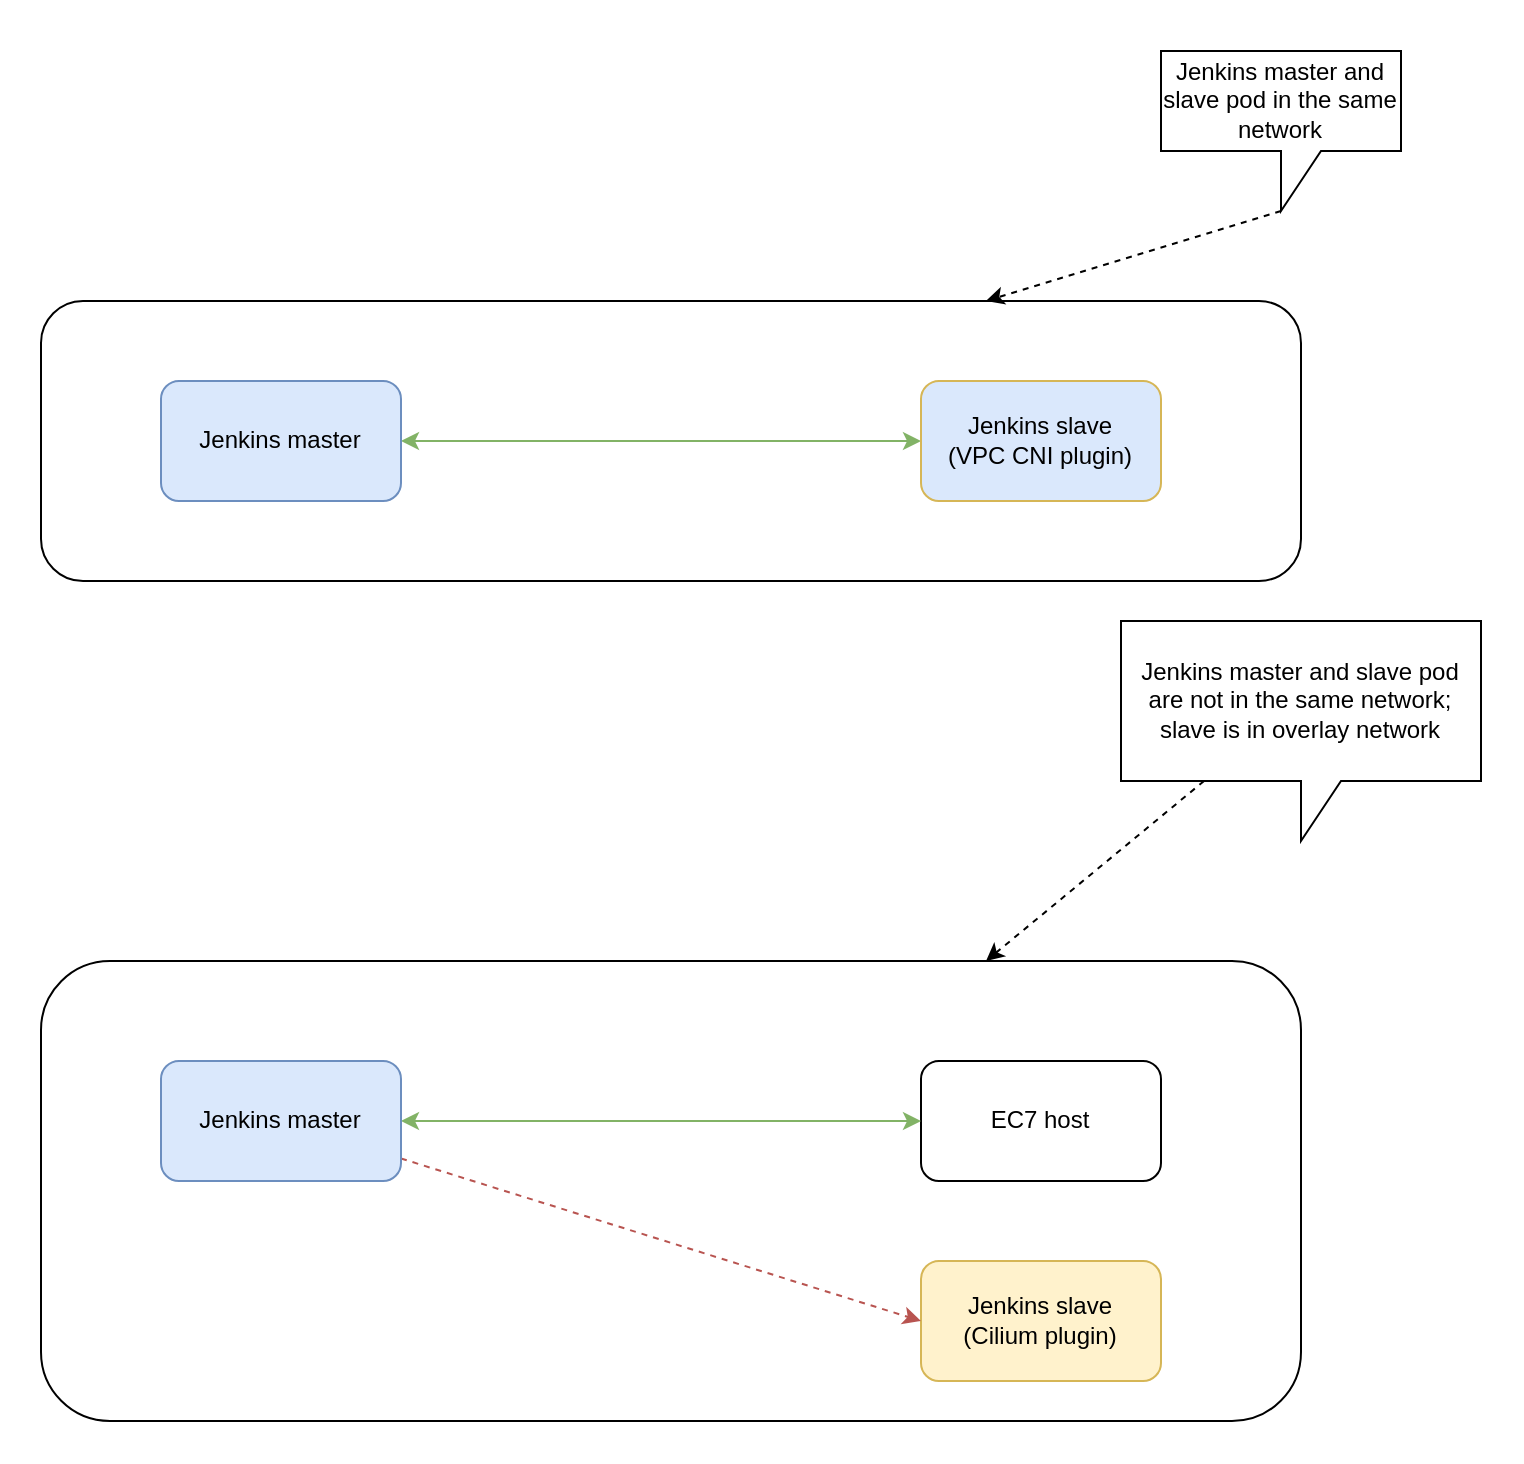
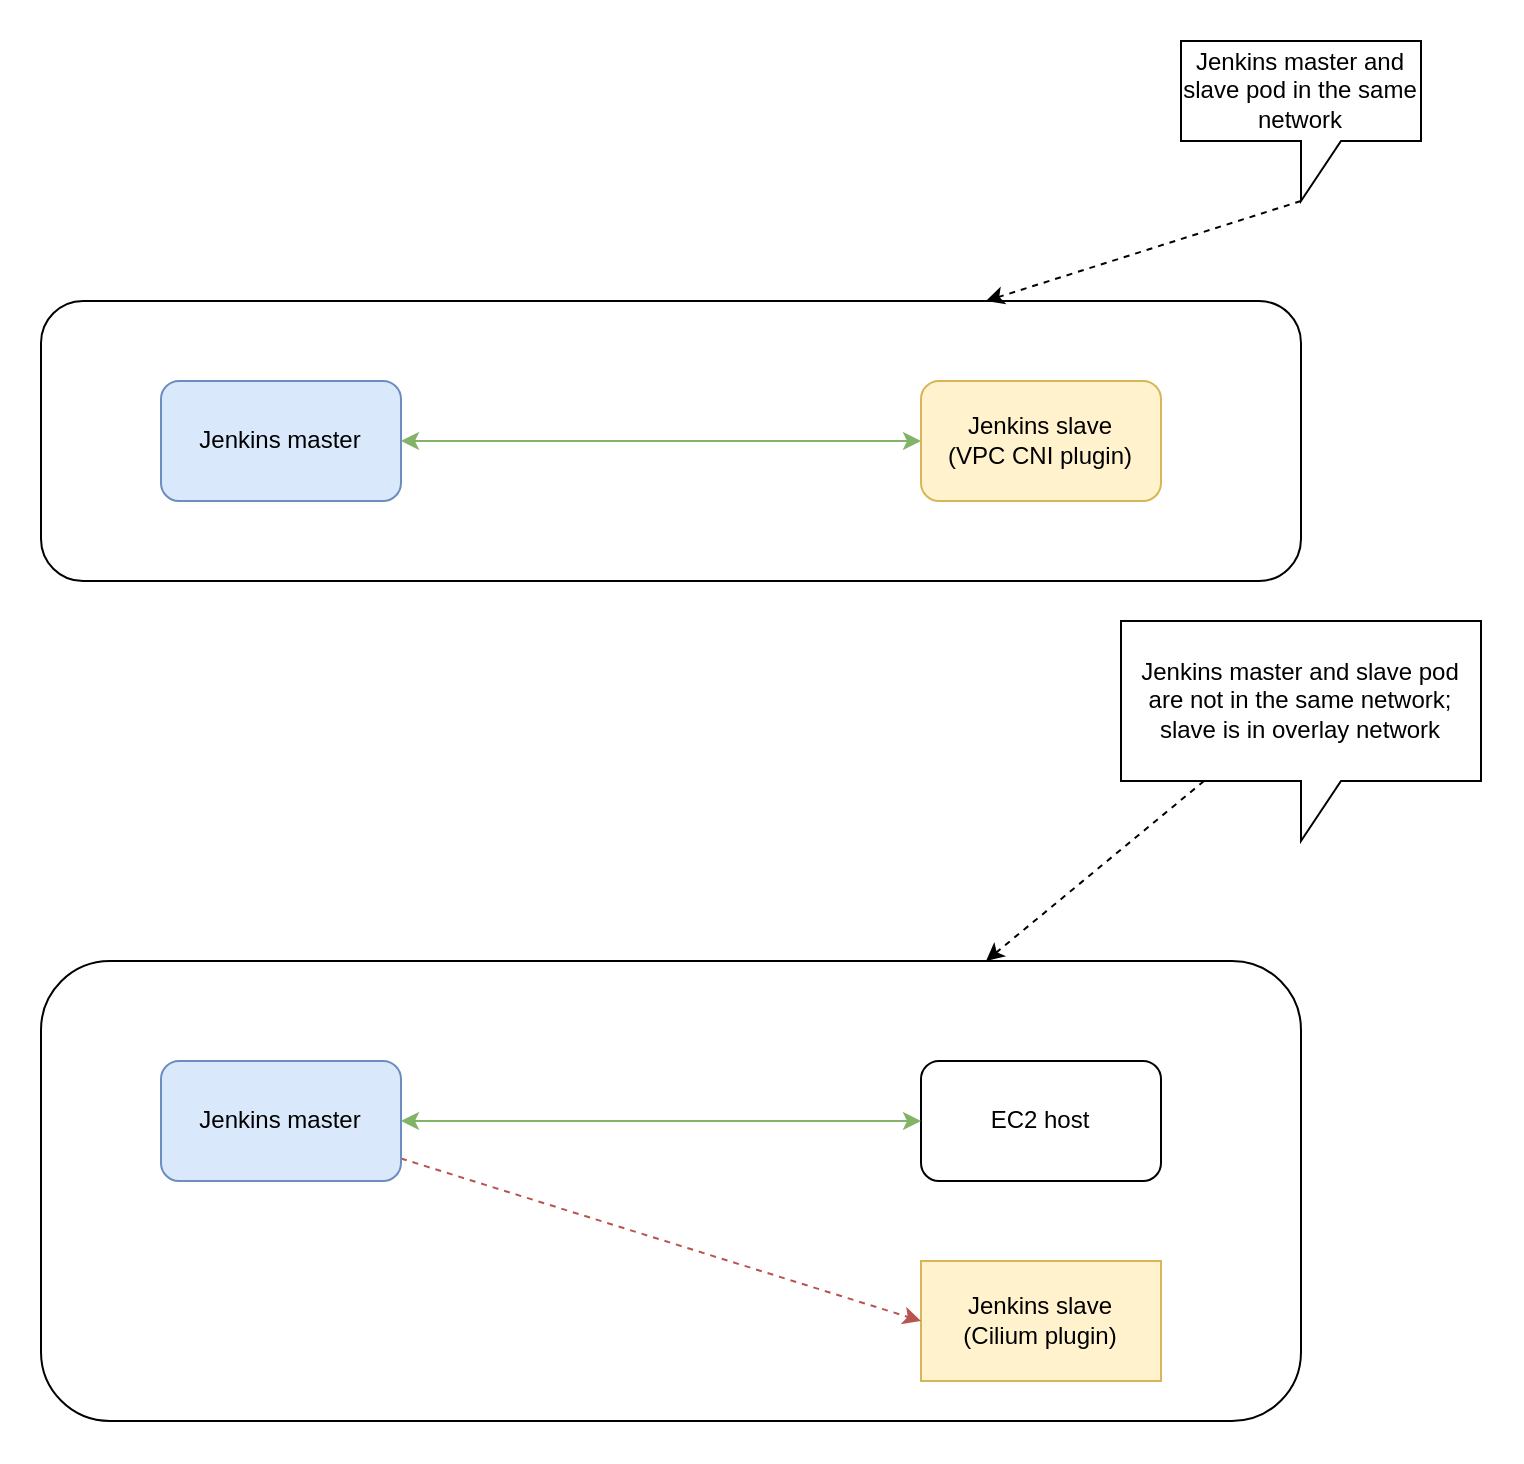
(1281, 131) -> (1301, 121)
(1041, 441) -> (1041, 441)
(1041, 1121) -> (1041, 1121)
(1041, 1321) -> (1041, 1321)
